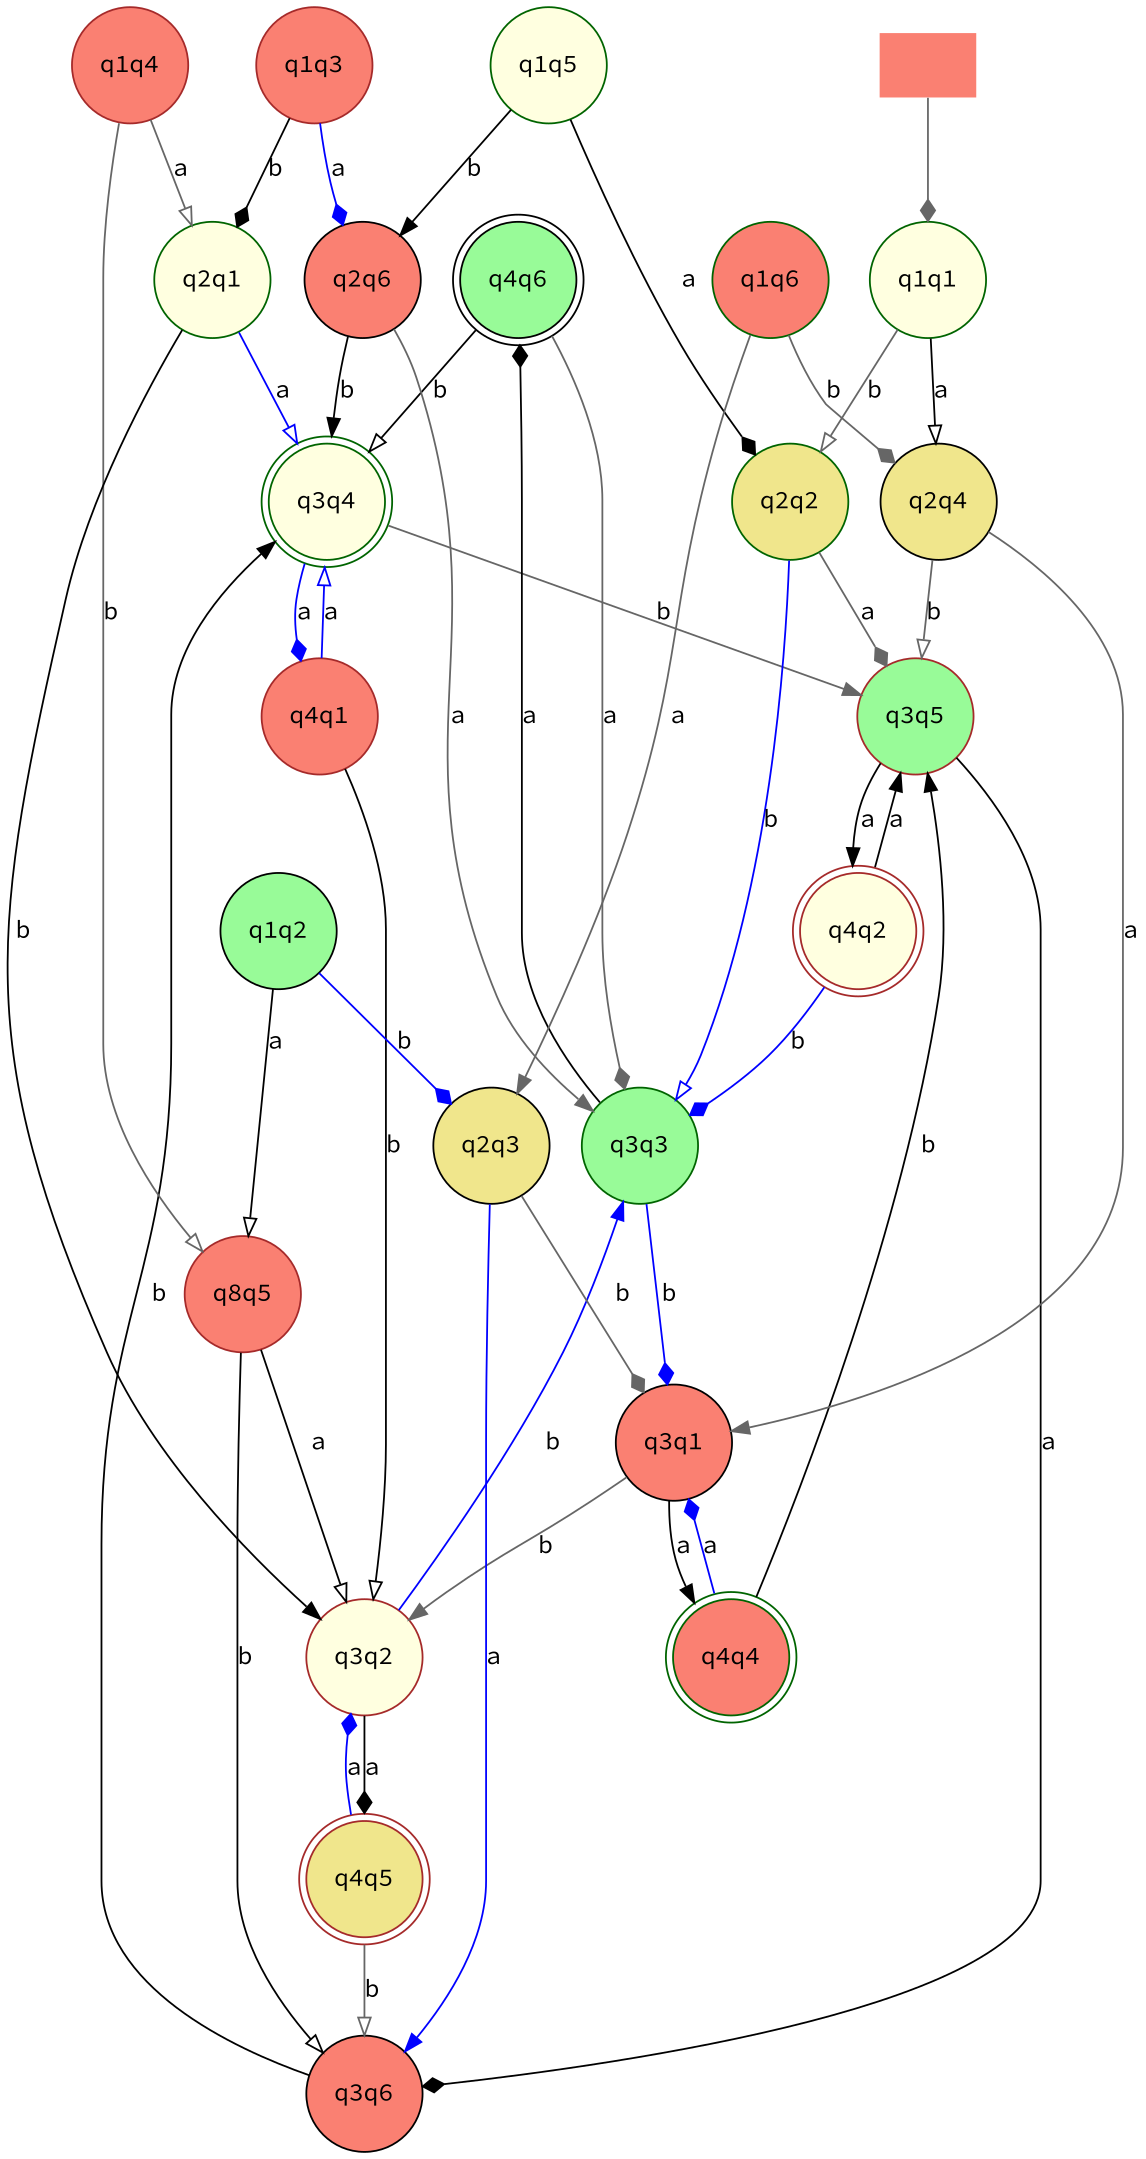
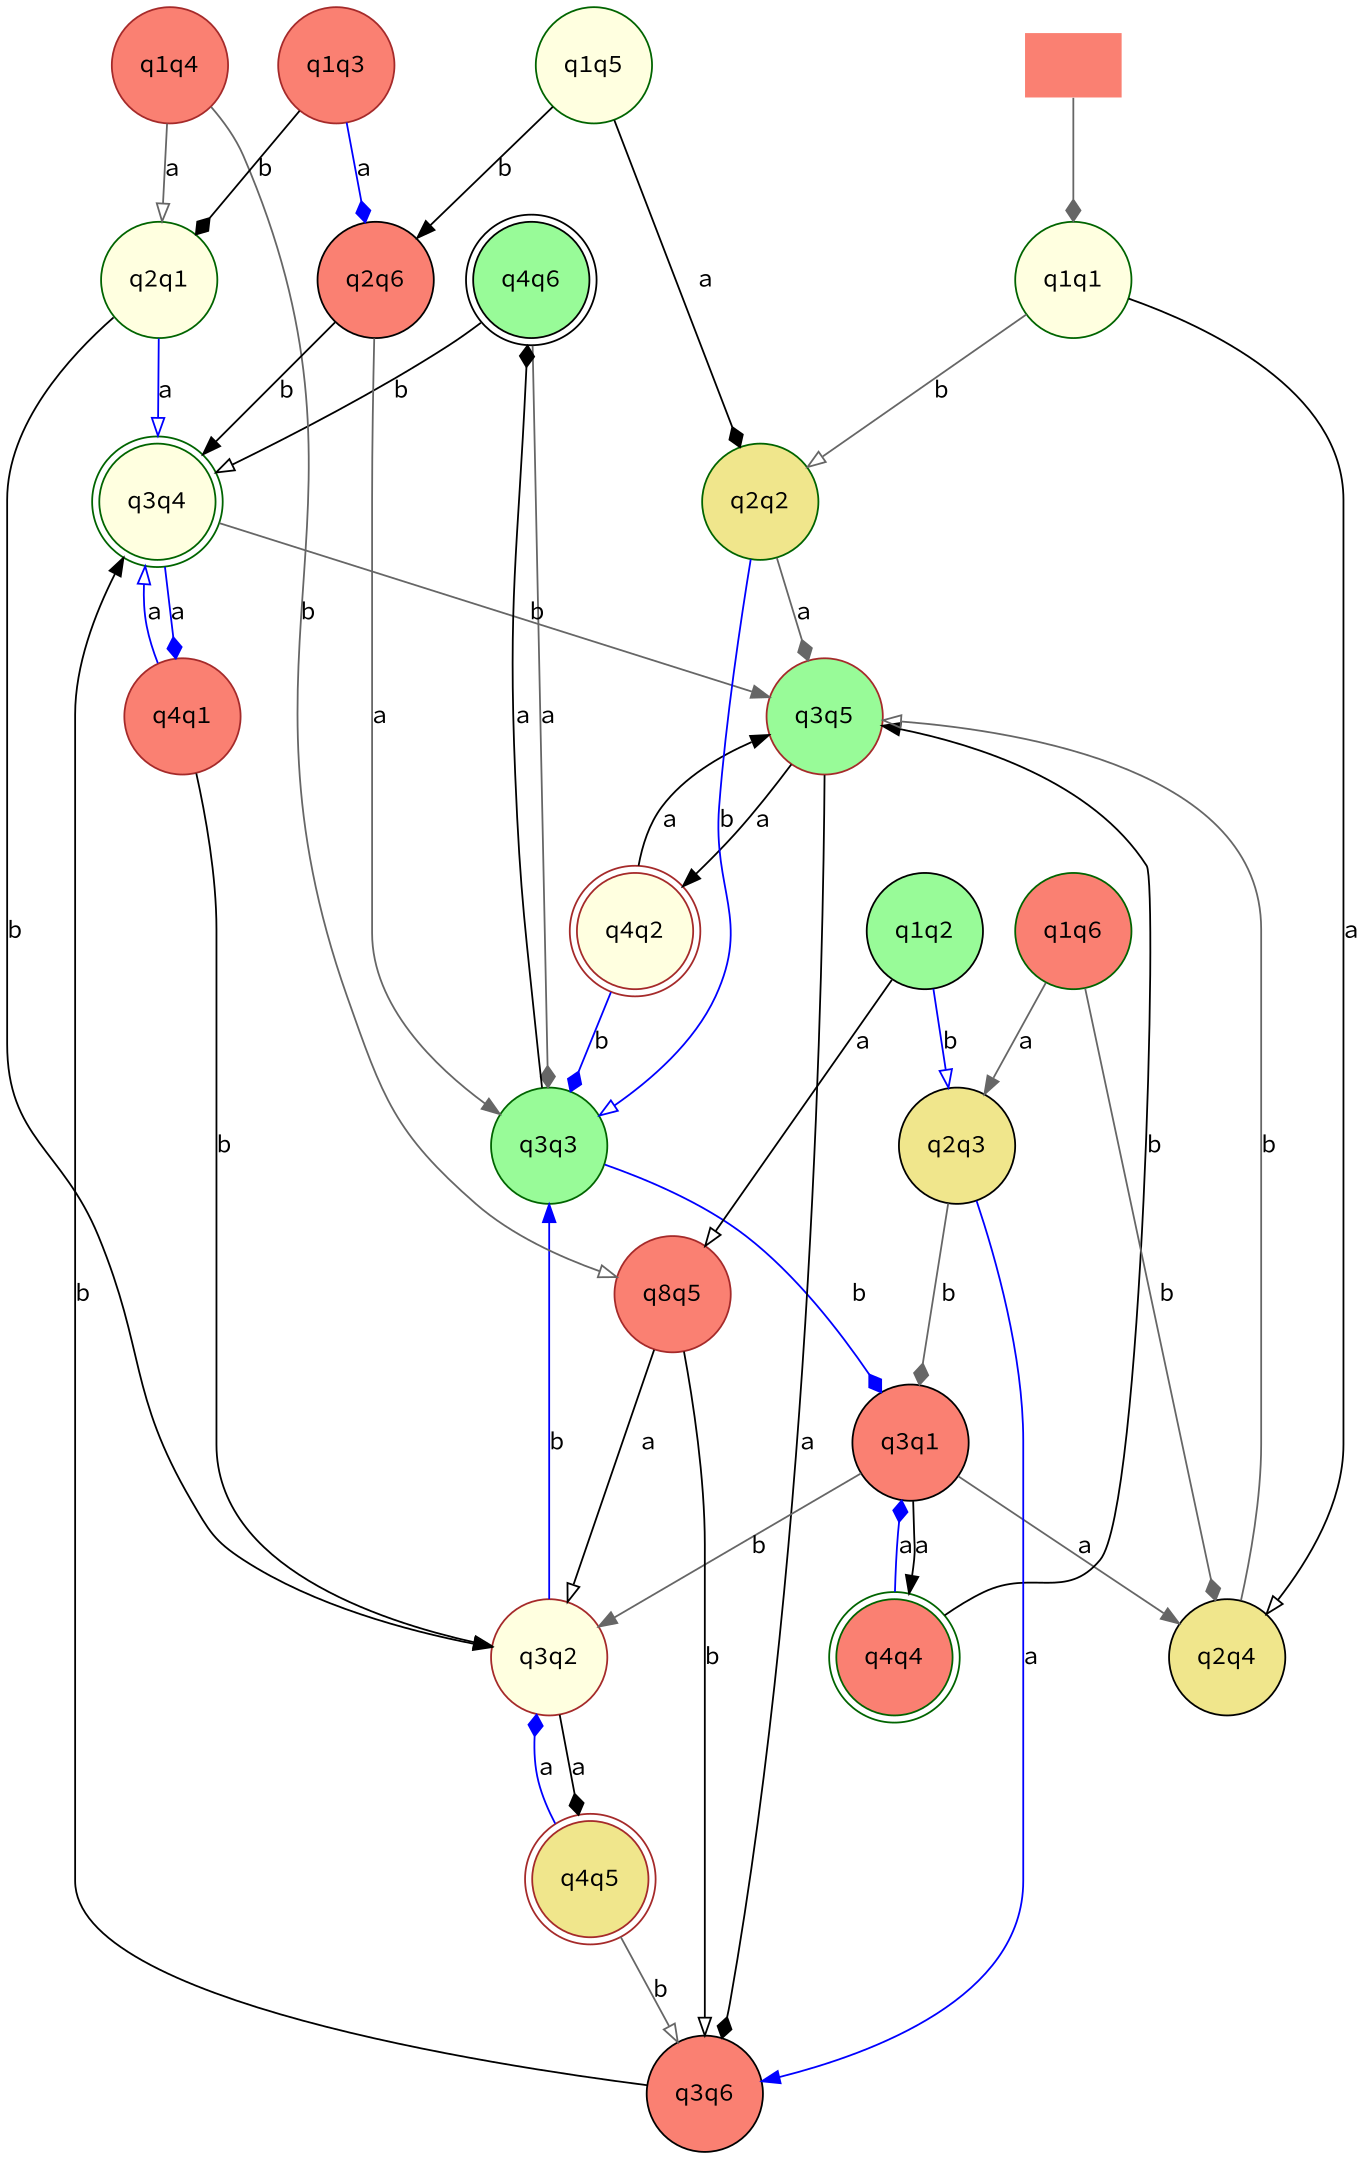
(374, 1028) -> (940, 1029)
(1123, 1064) -> (1061, 1545)
